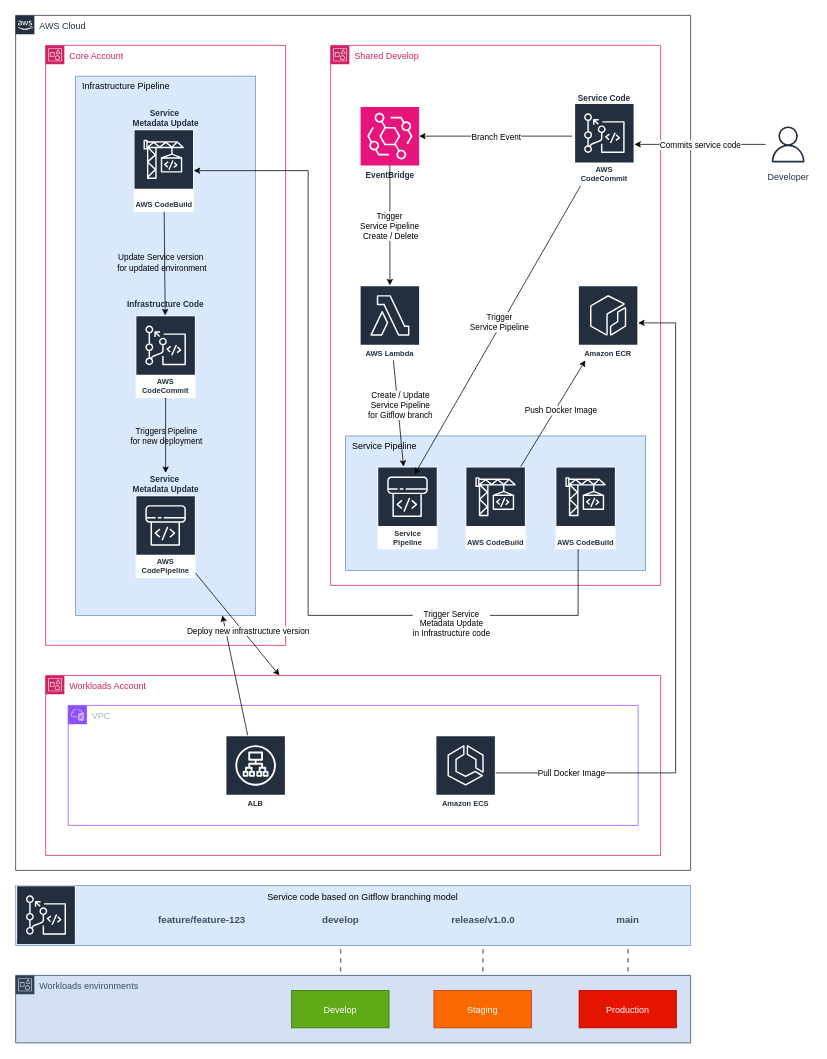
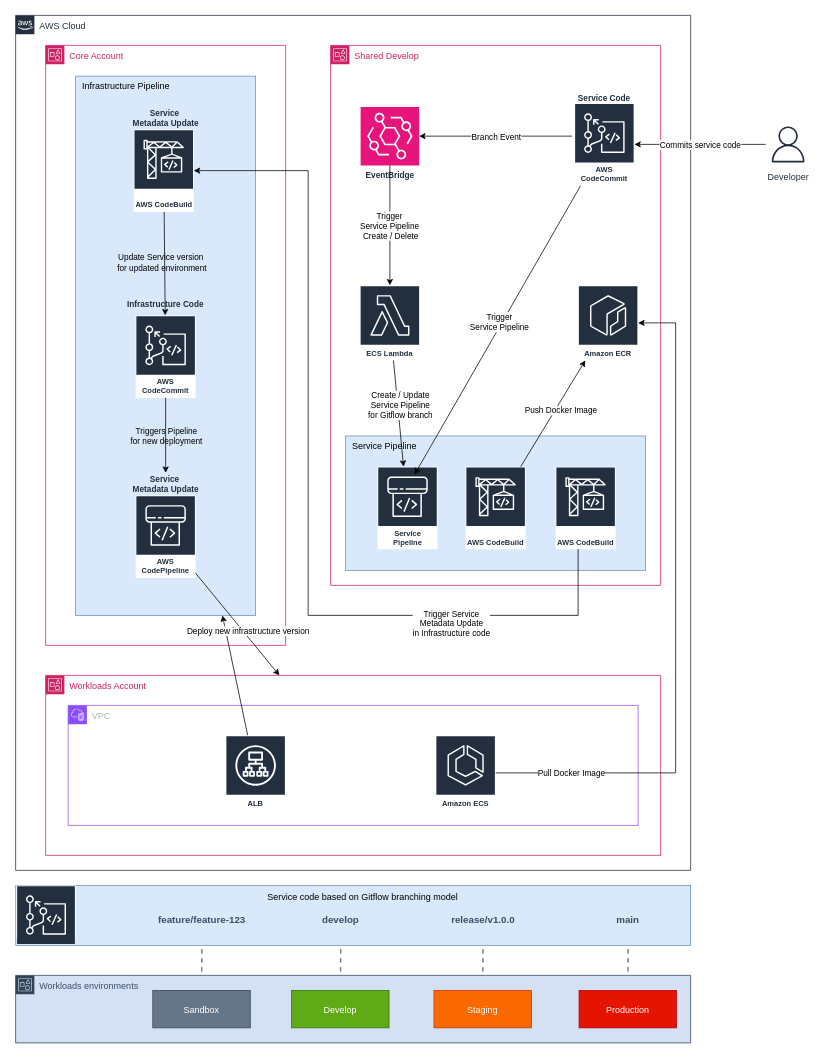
(390, 353) -> (390, 353)
none -> (202, 960)
none -> (201, 1009)
